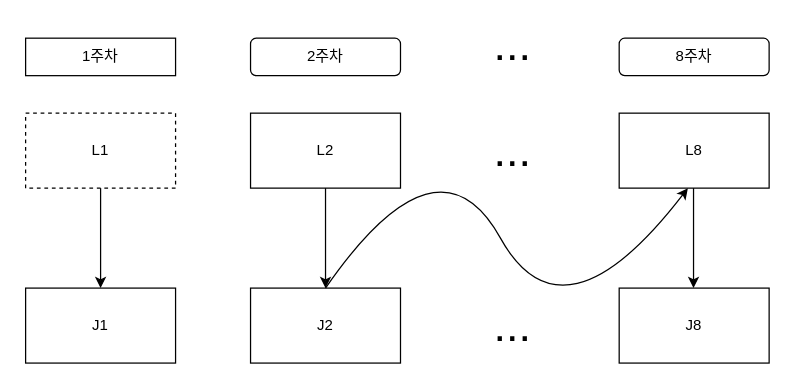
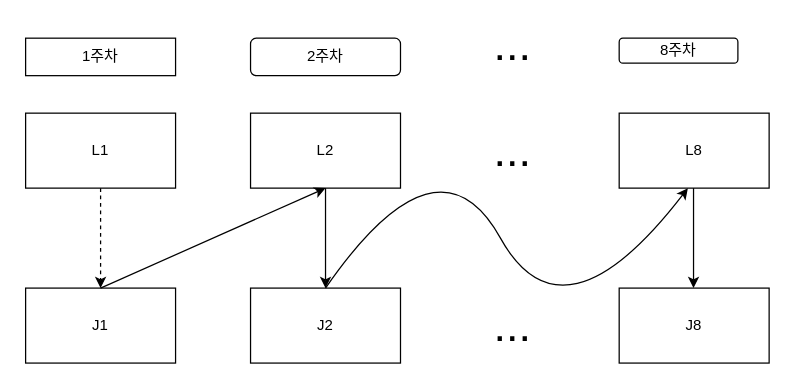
(694, 57) -> (679, 51)
(101, 151) -> (101, 151)
(101, 233) -> (101, 233)
none -> (209, 240)
